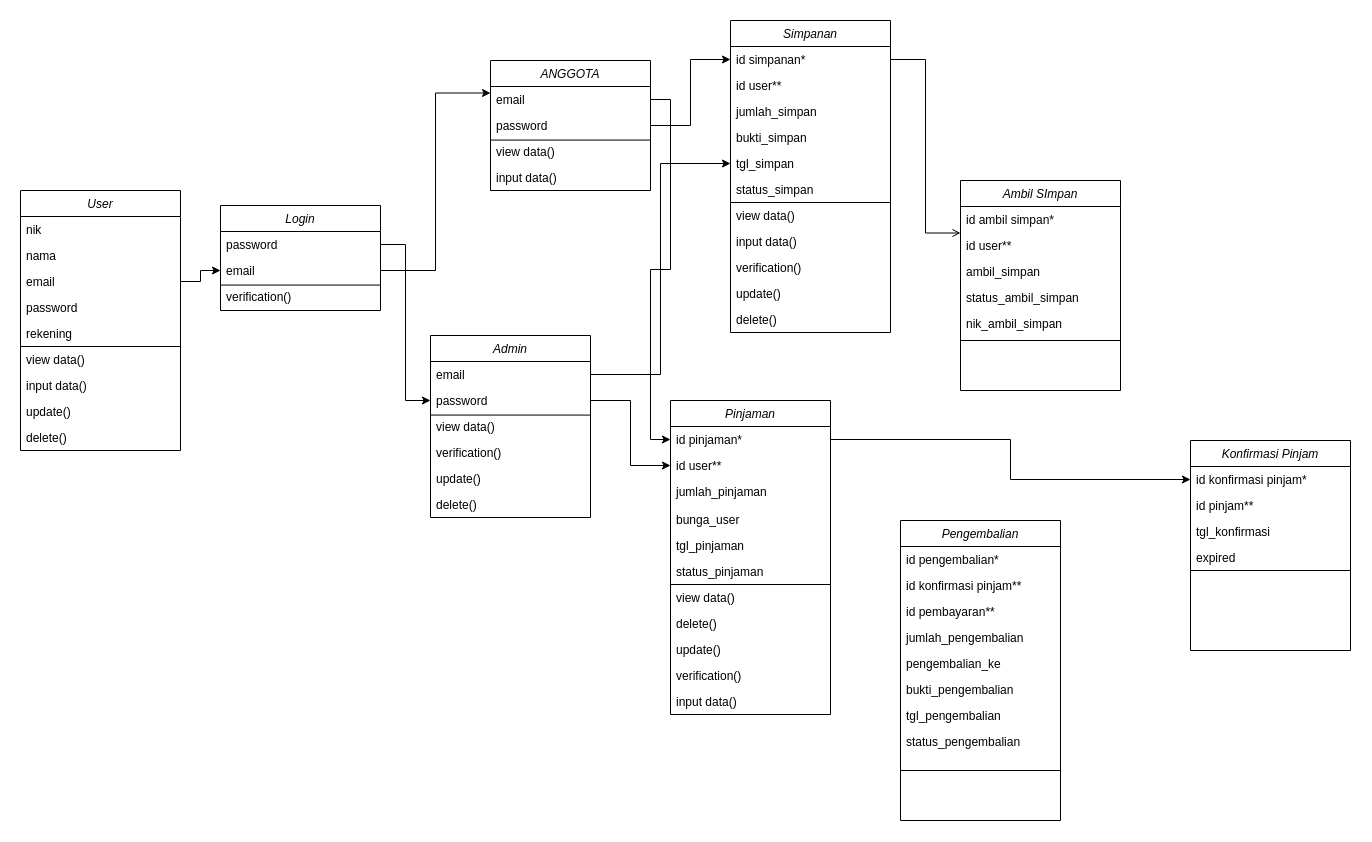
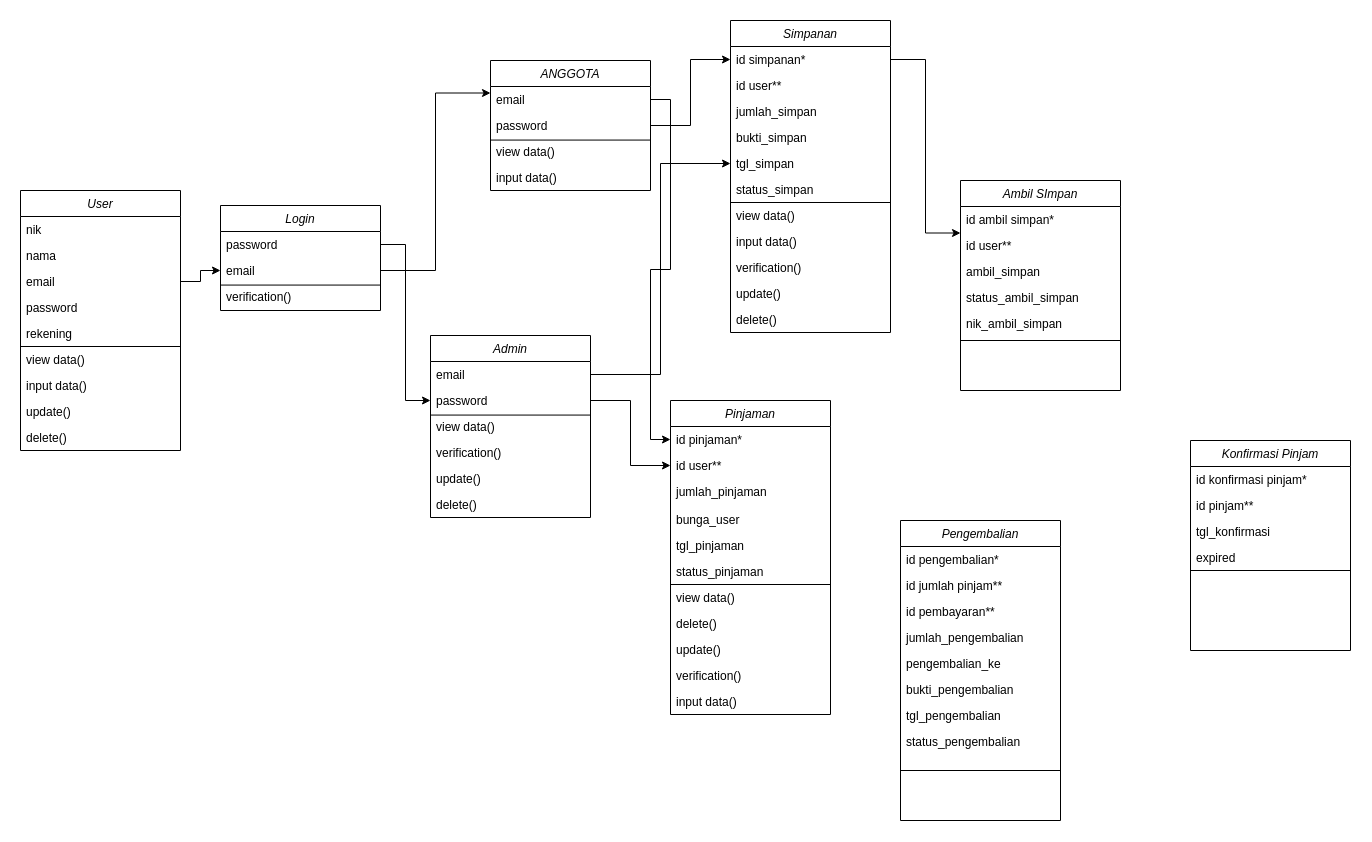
(953, 233) -> (952, 233)
(1011, 457) -> none
(971, 586) -> (959, 586)
